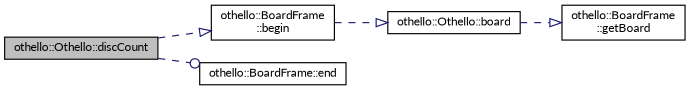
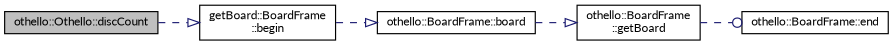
(273, 23) -> (268, 23)
(454, 23) -> (456, 23)
(174, 61) -> (716, 23)
